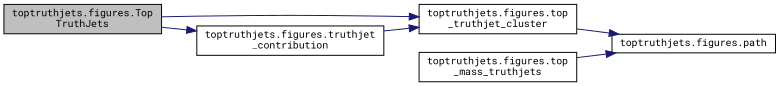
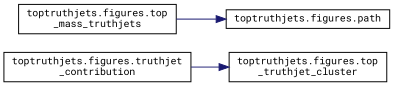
(83, 19) -> none
(593, 31) -> none
